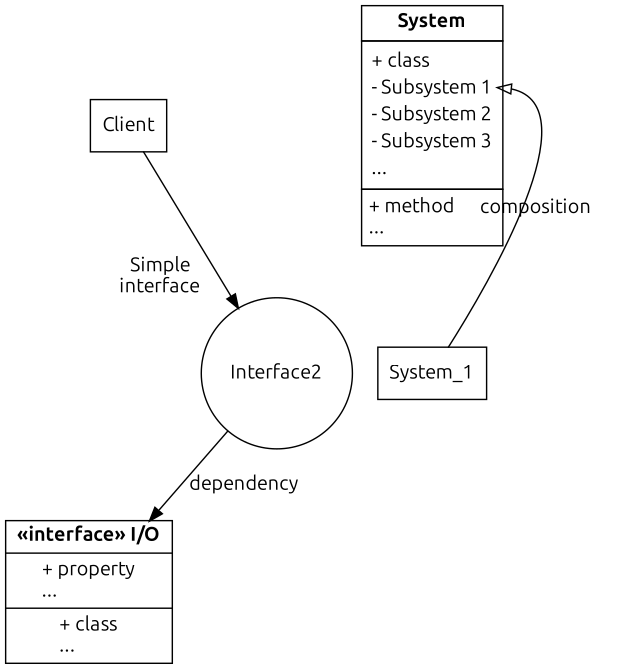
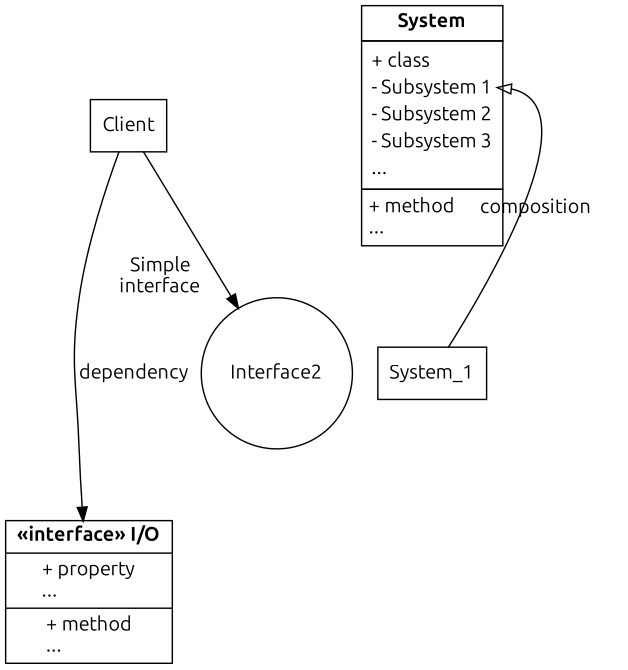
(194, 470) -> (76, 326)
(89, 624) -> (89, 624)
